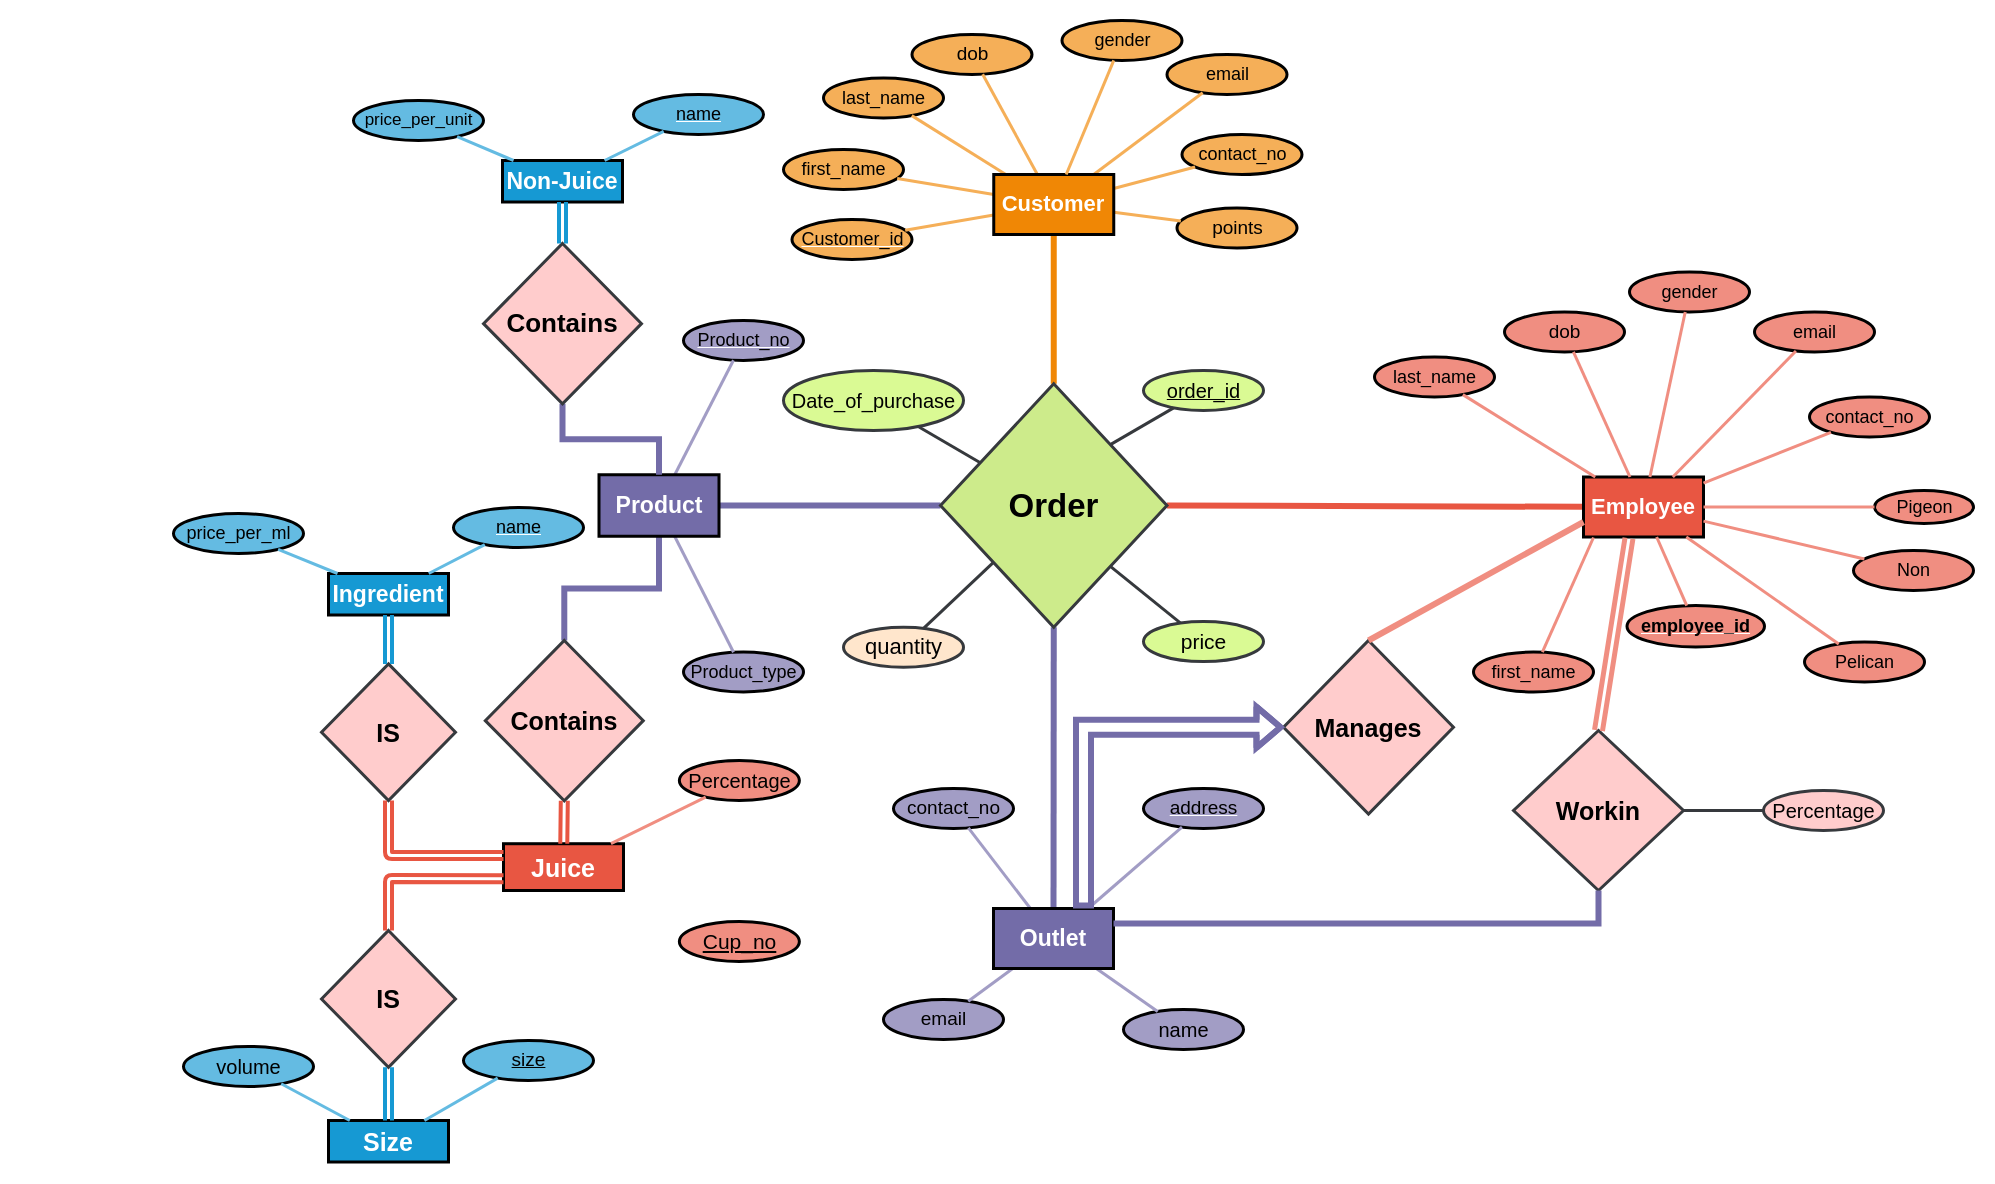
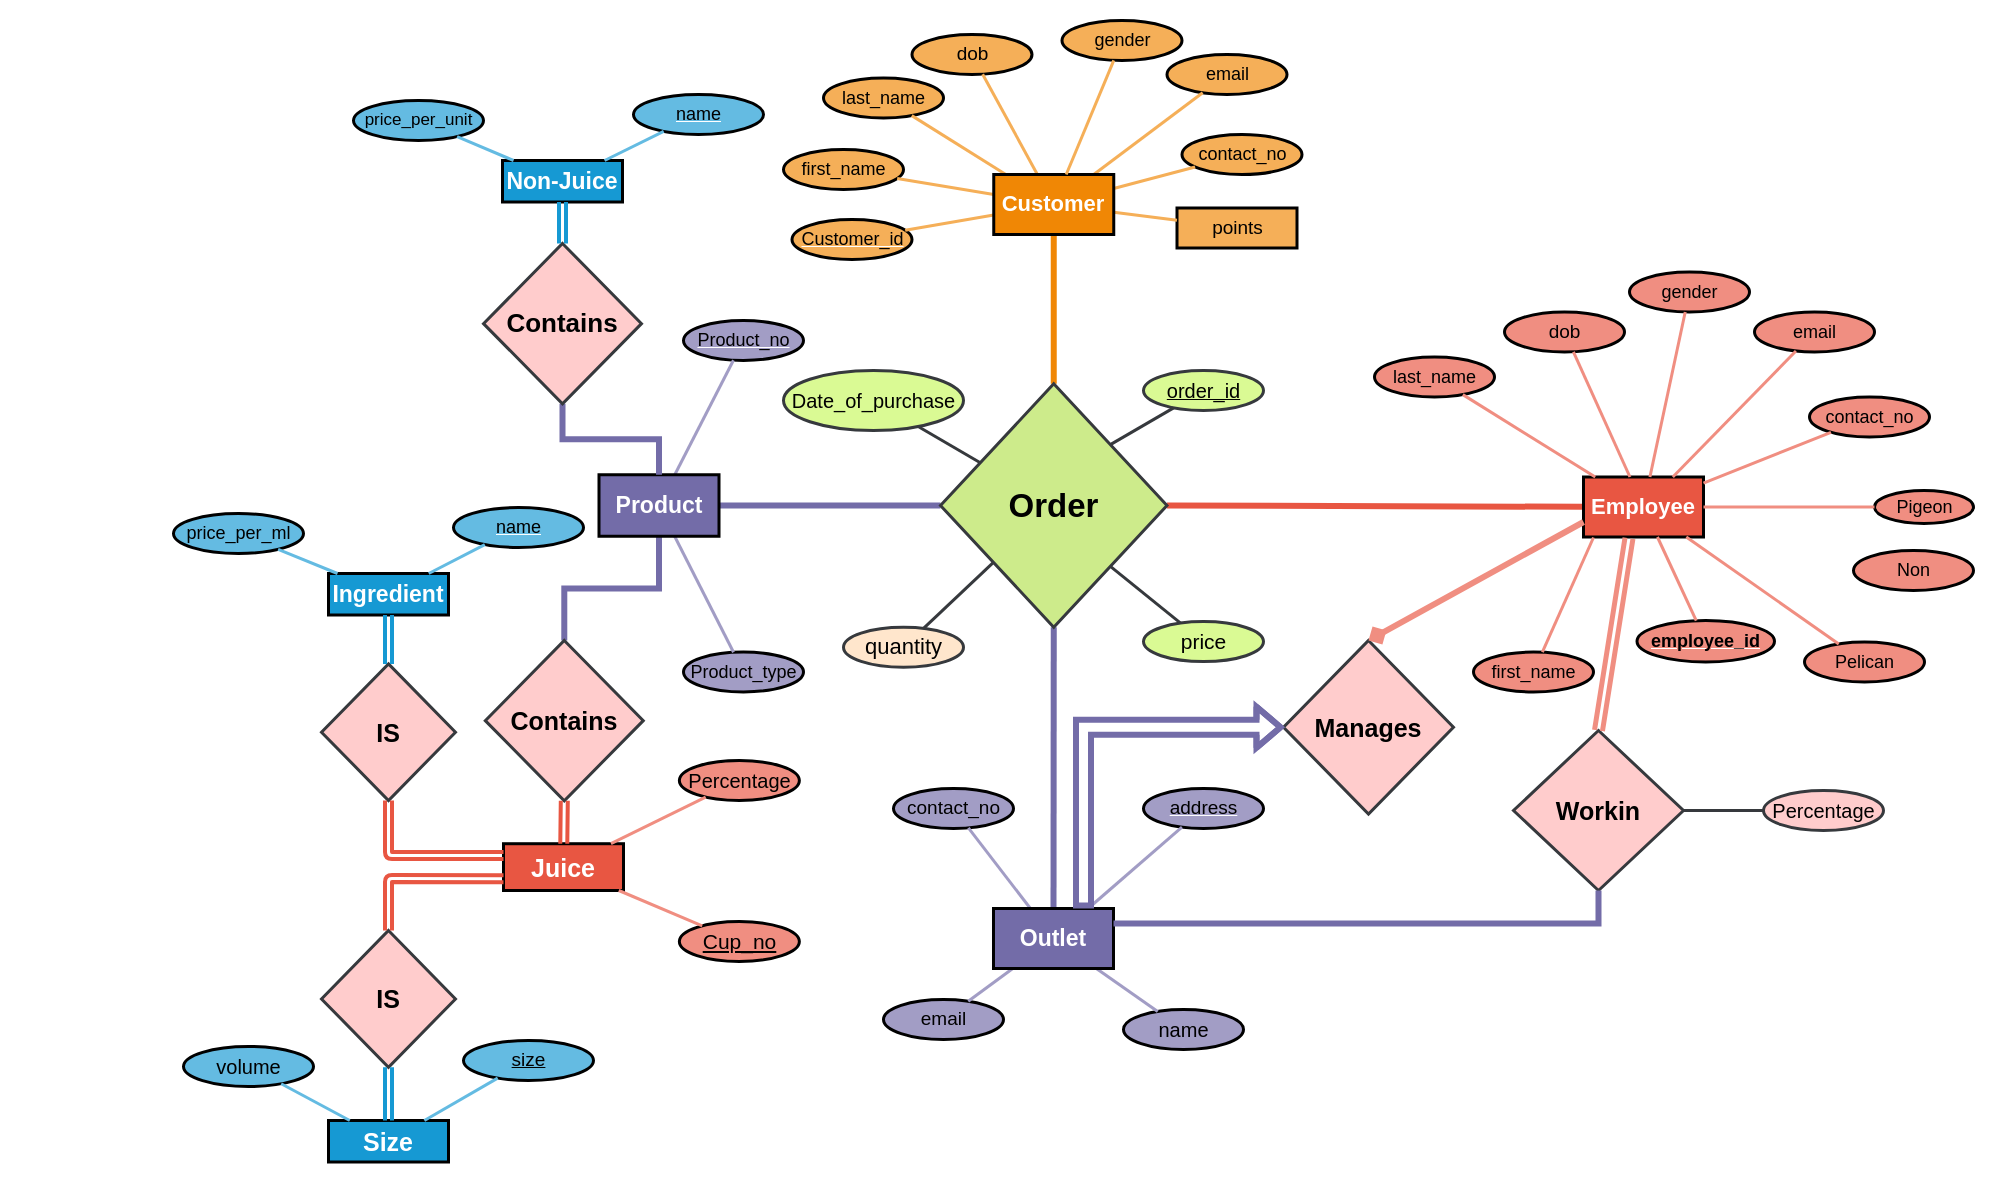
(1237, 228) -> (1237, 228)
(1783, 540) -> none
(1696, 626) -> (1706, 641)
(1376, 637) -> (1383, 633)
none -> (661, 908)
